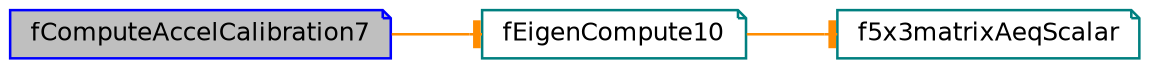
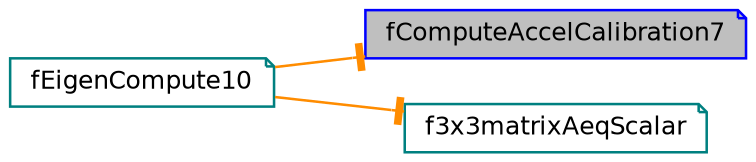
(430, 34) -> (314, 63)
(988, 34) -> (556, 128)
